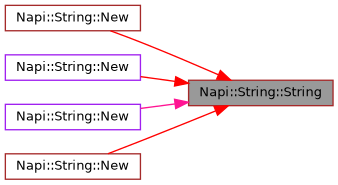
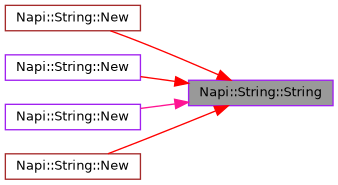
(261, 93) -> (261, 93)
